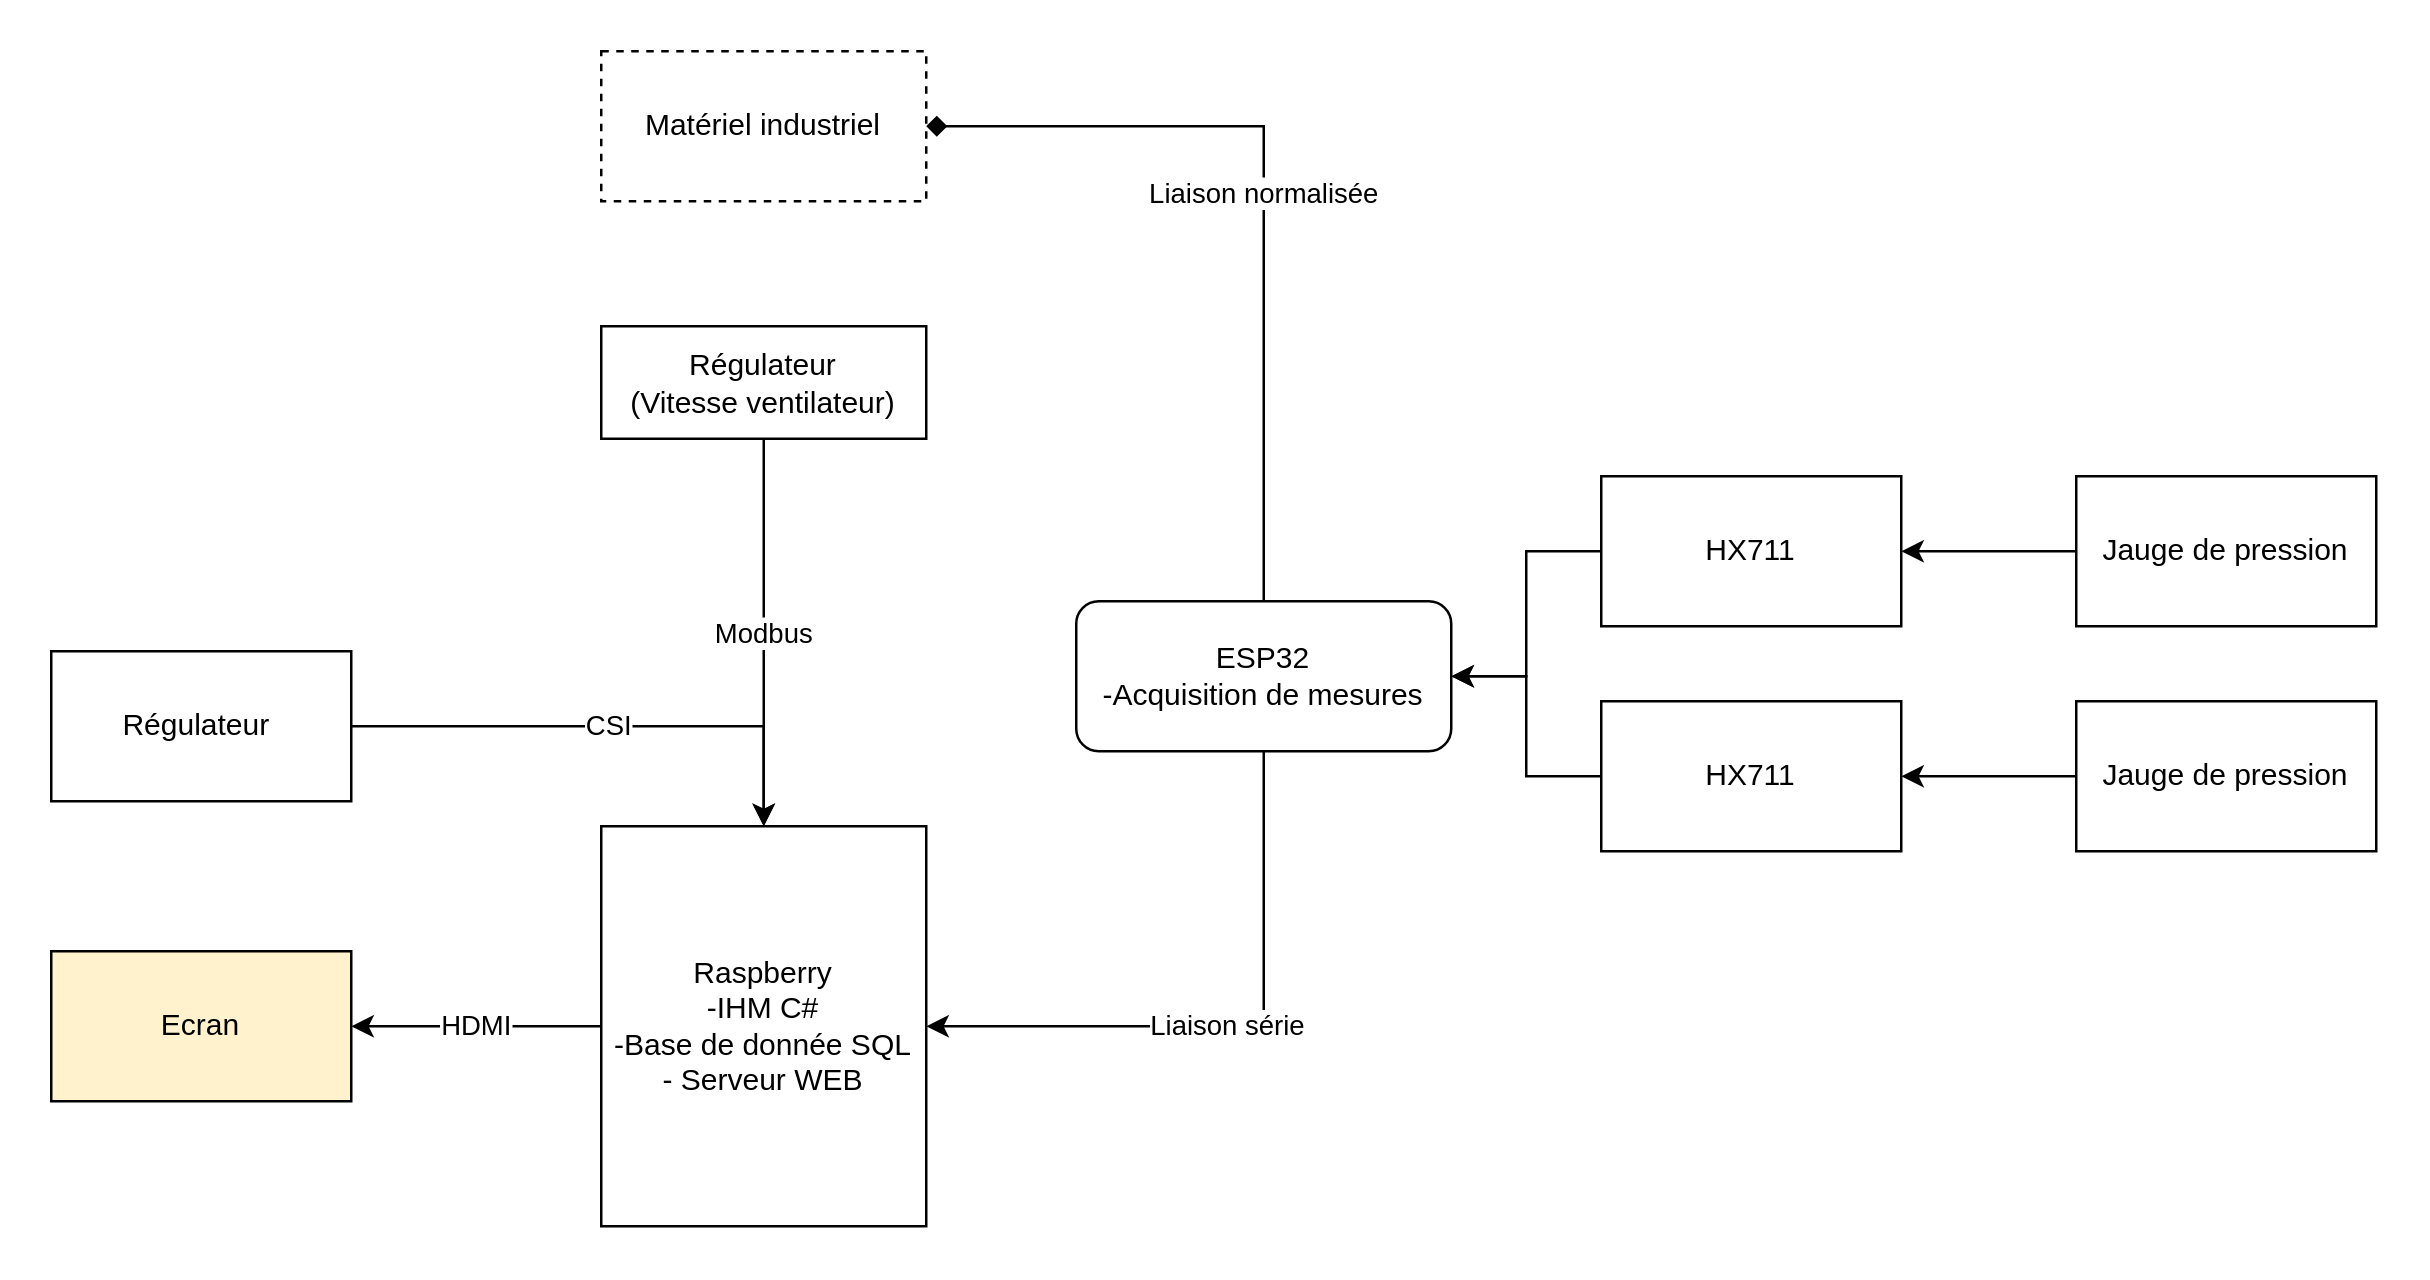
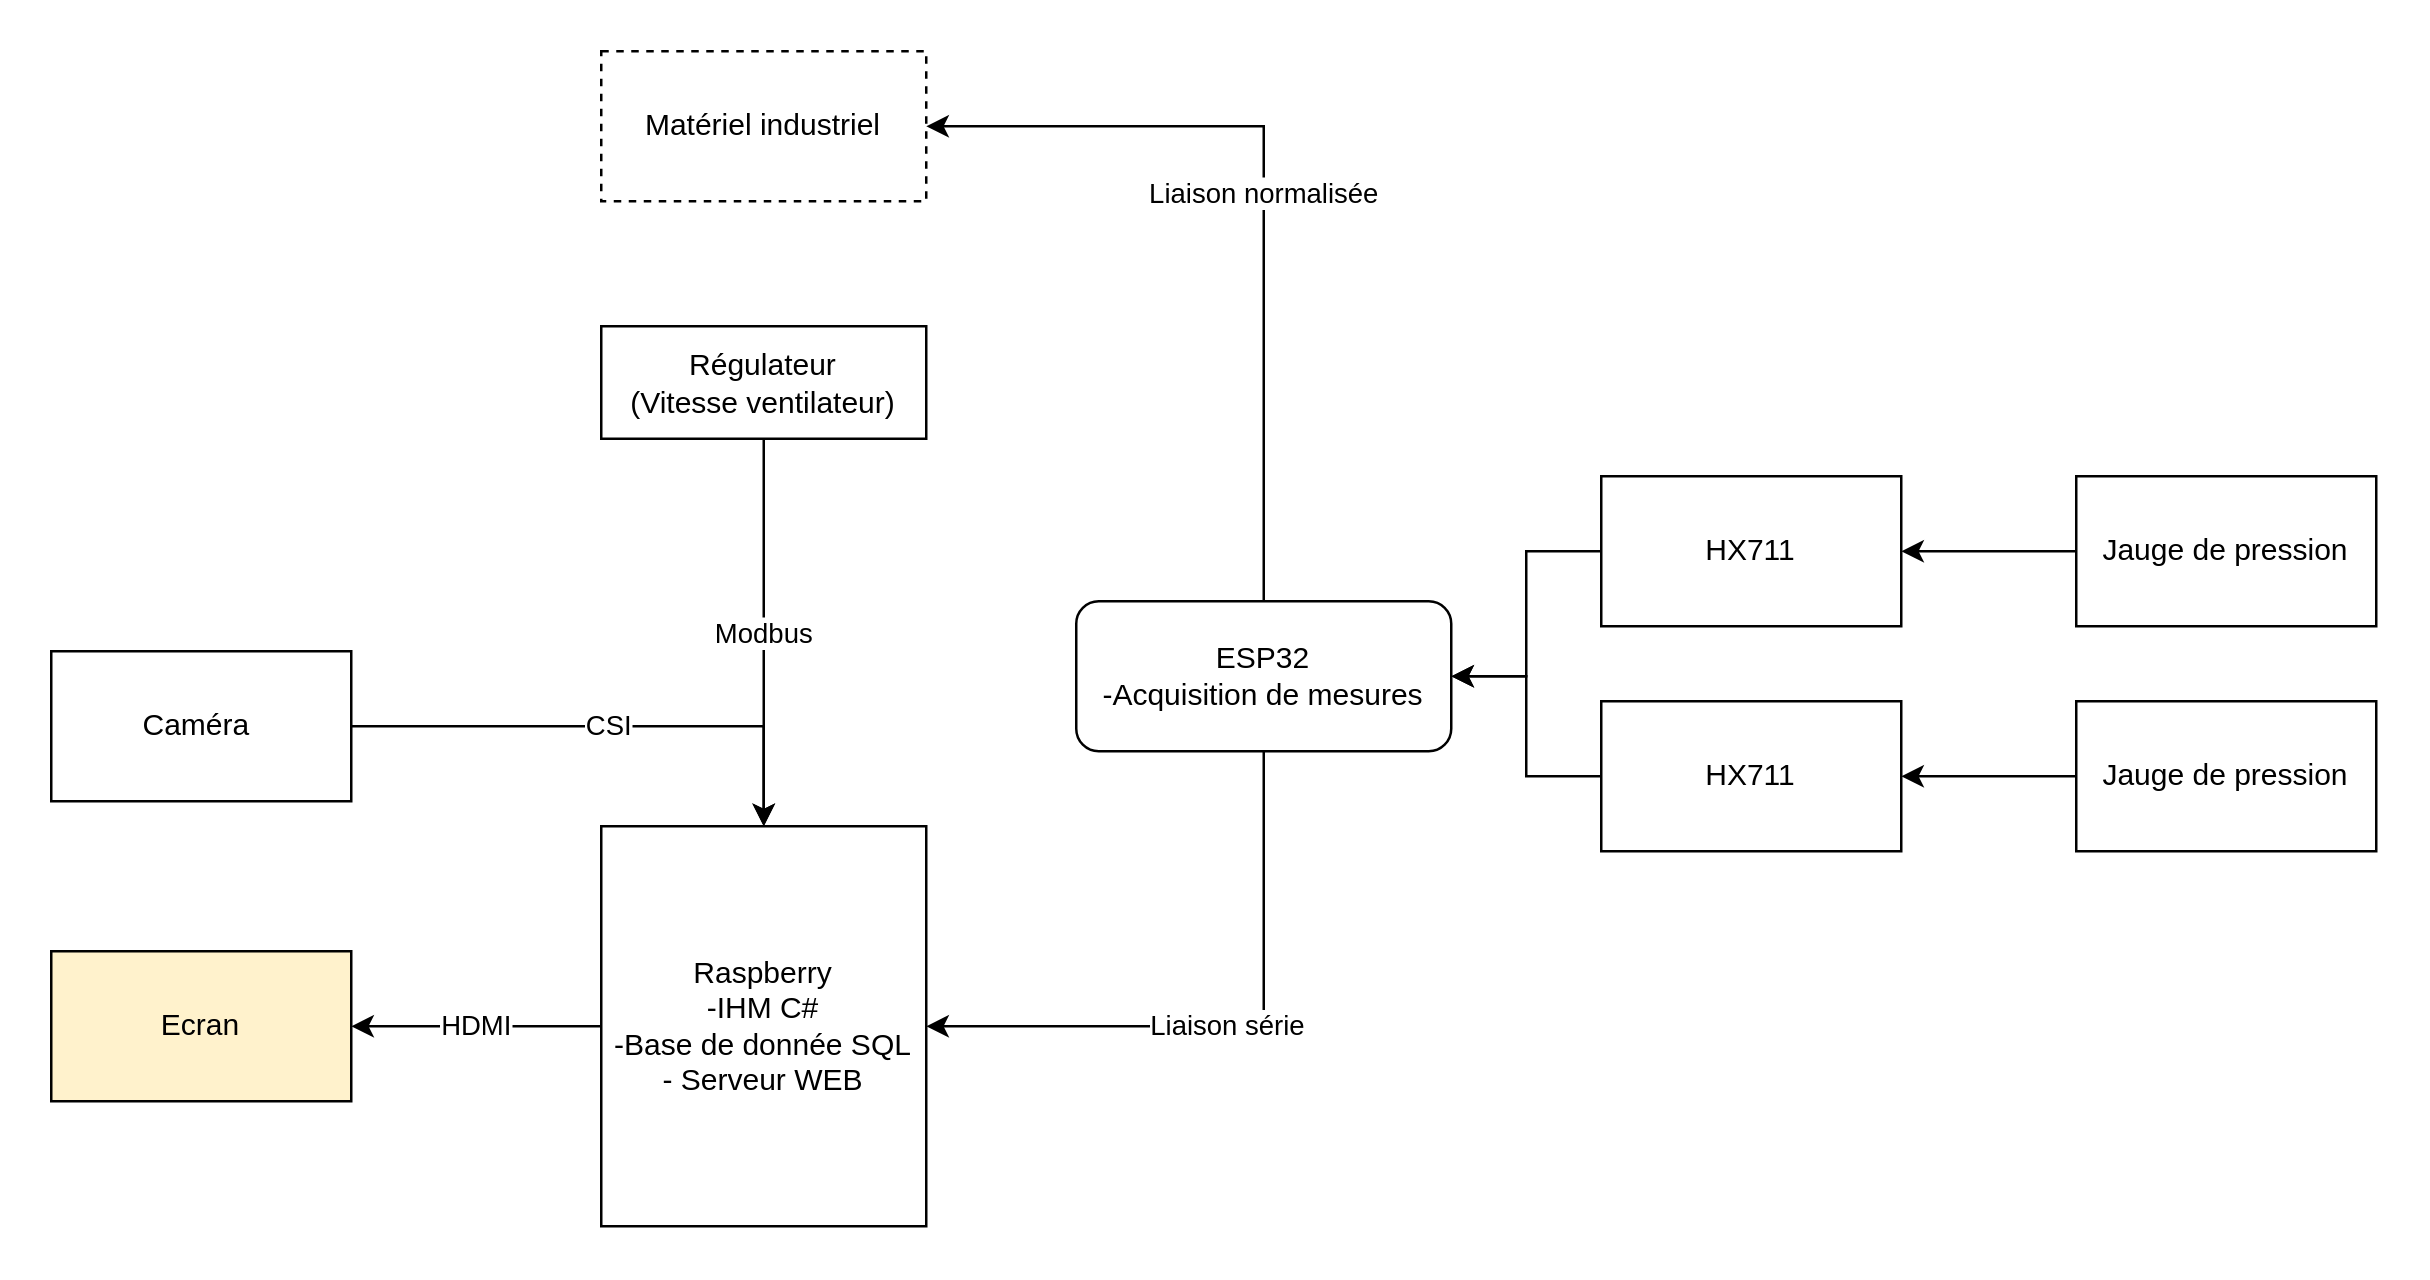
(947, 126) -> (945, 126)
(201, 726) -> (201, 726)
